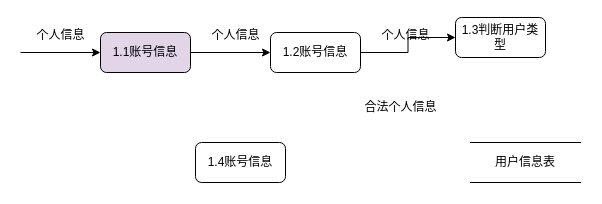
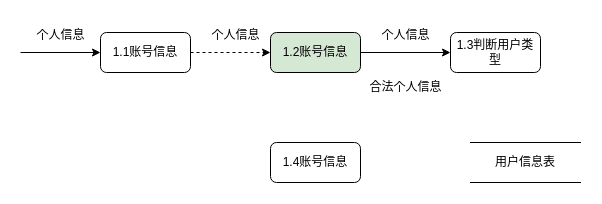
(501, 38) -> (496, 53)
(146, 53) -> (146, 53)
(228, 53) -> (228, 53)
(316, 53) -> (316, 53)
(401, 108) -> (406, 88)
(241, 163) -> (316, 163)
